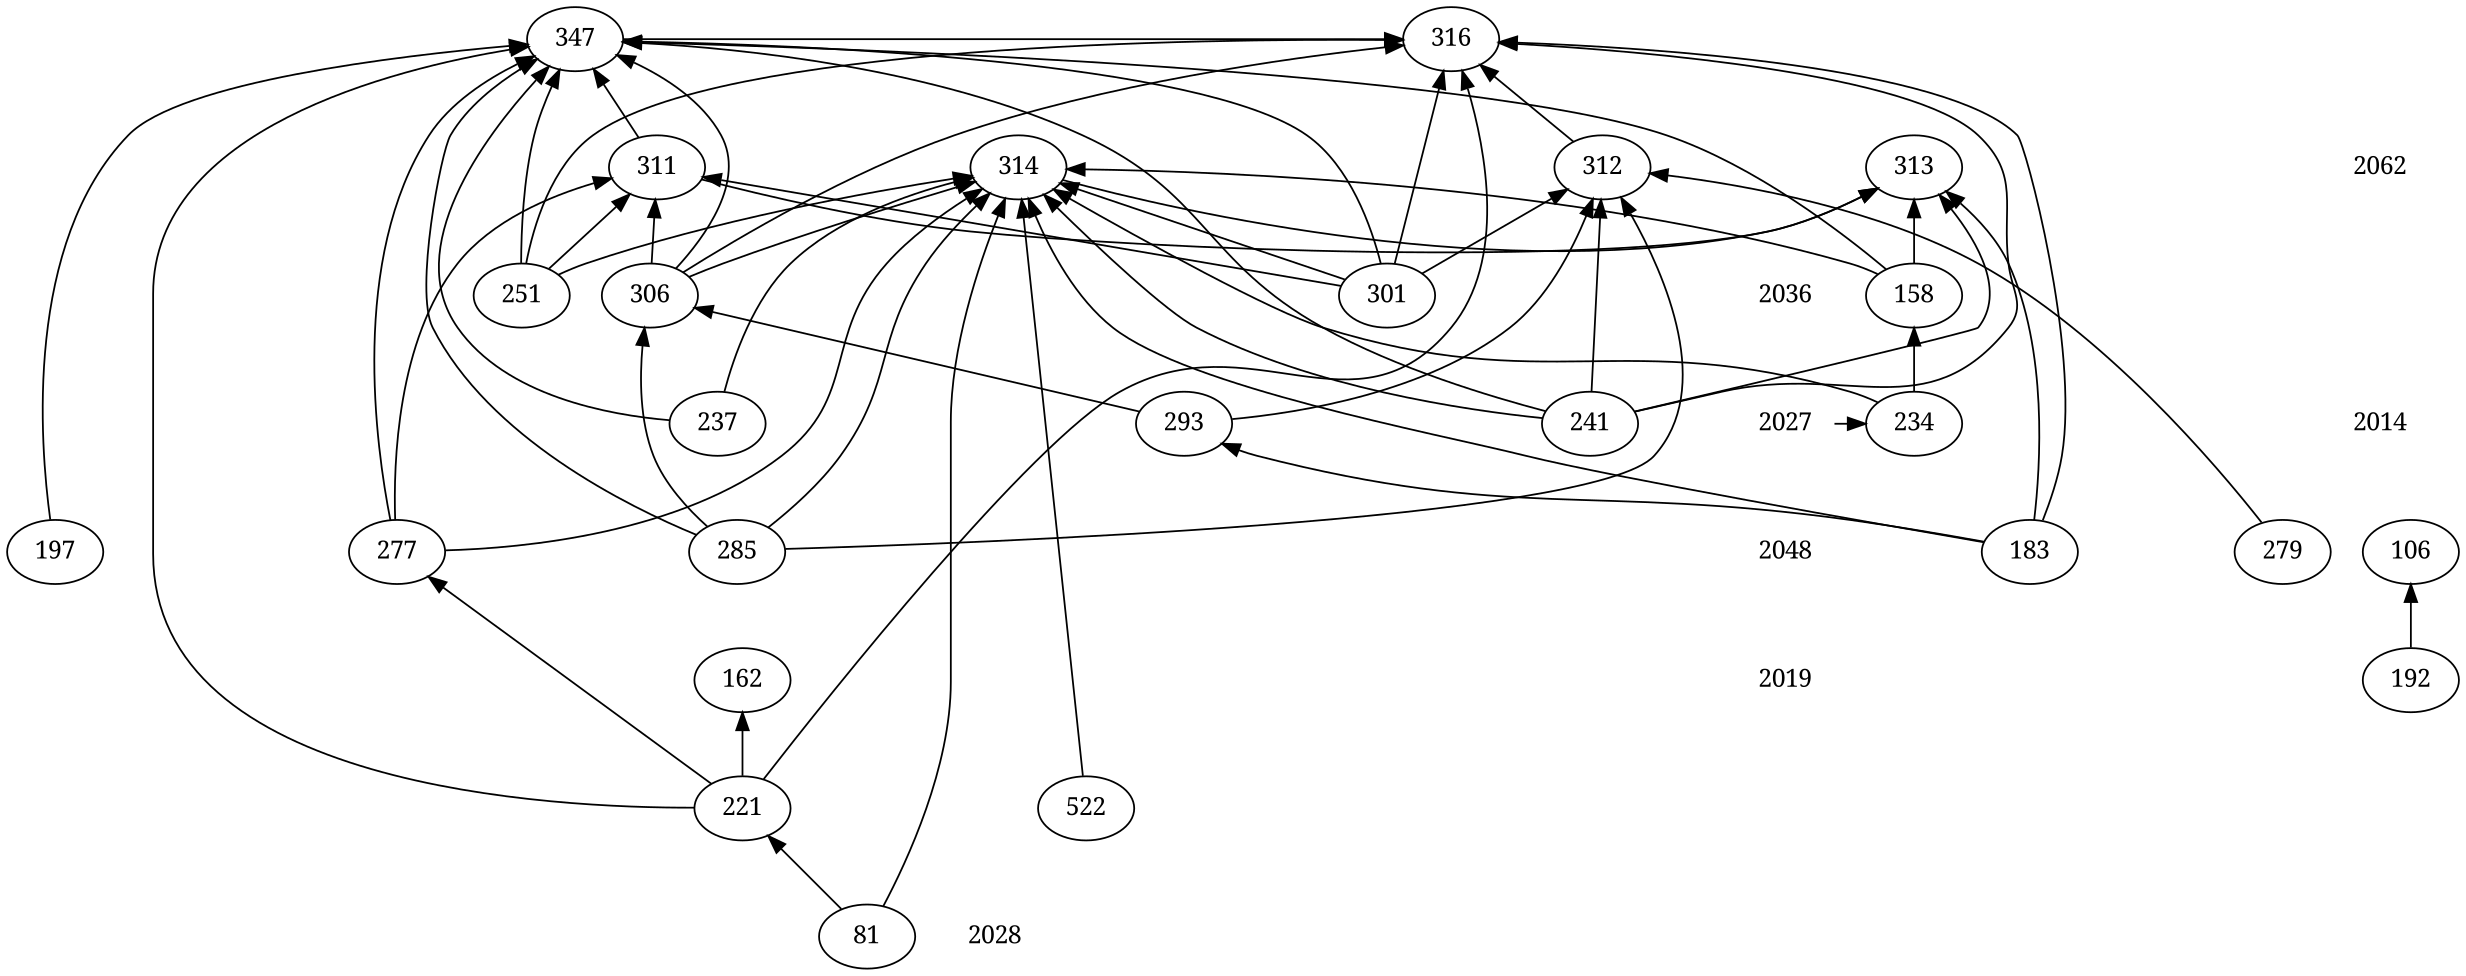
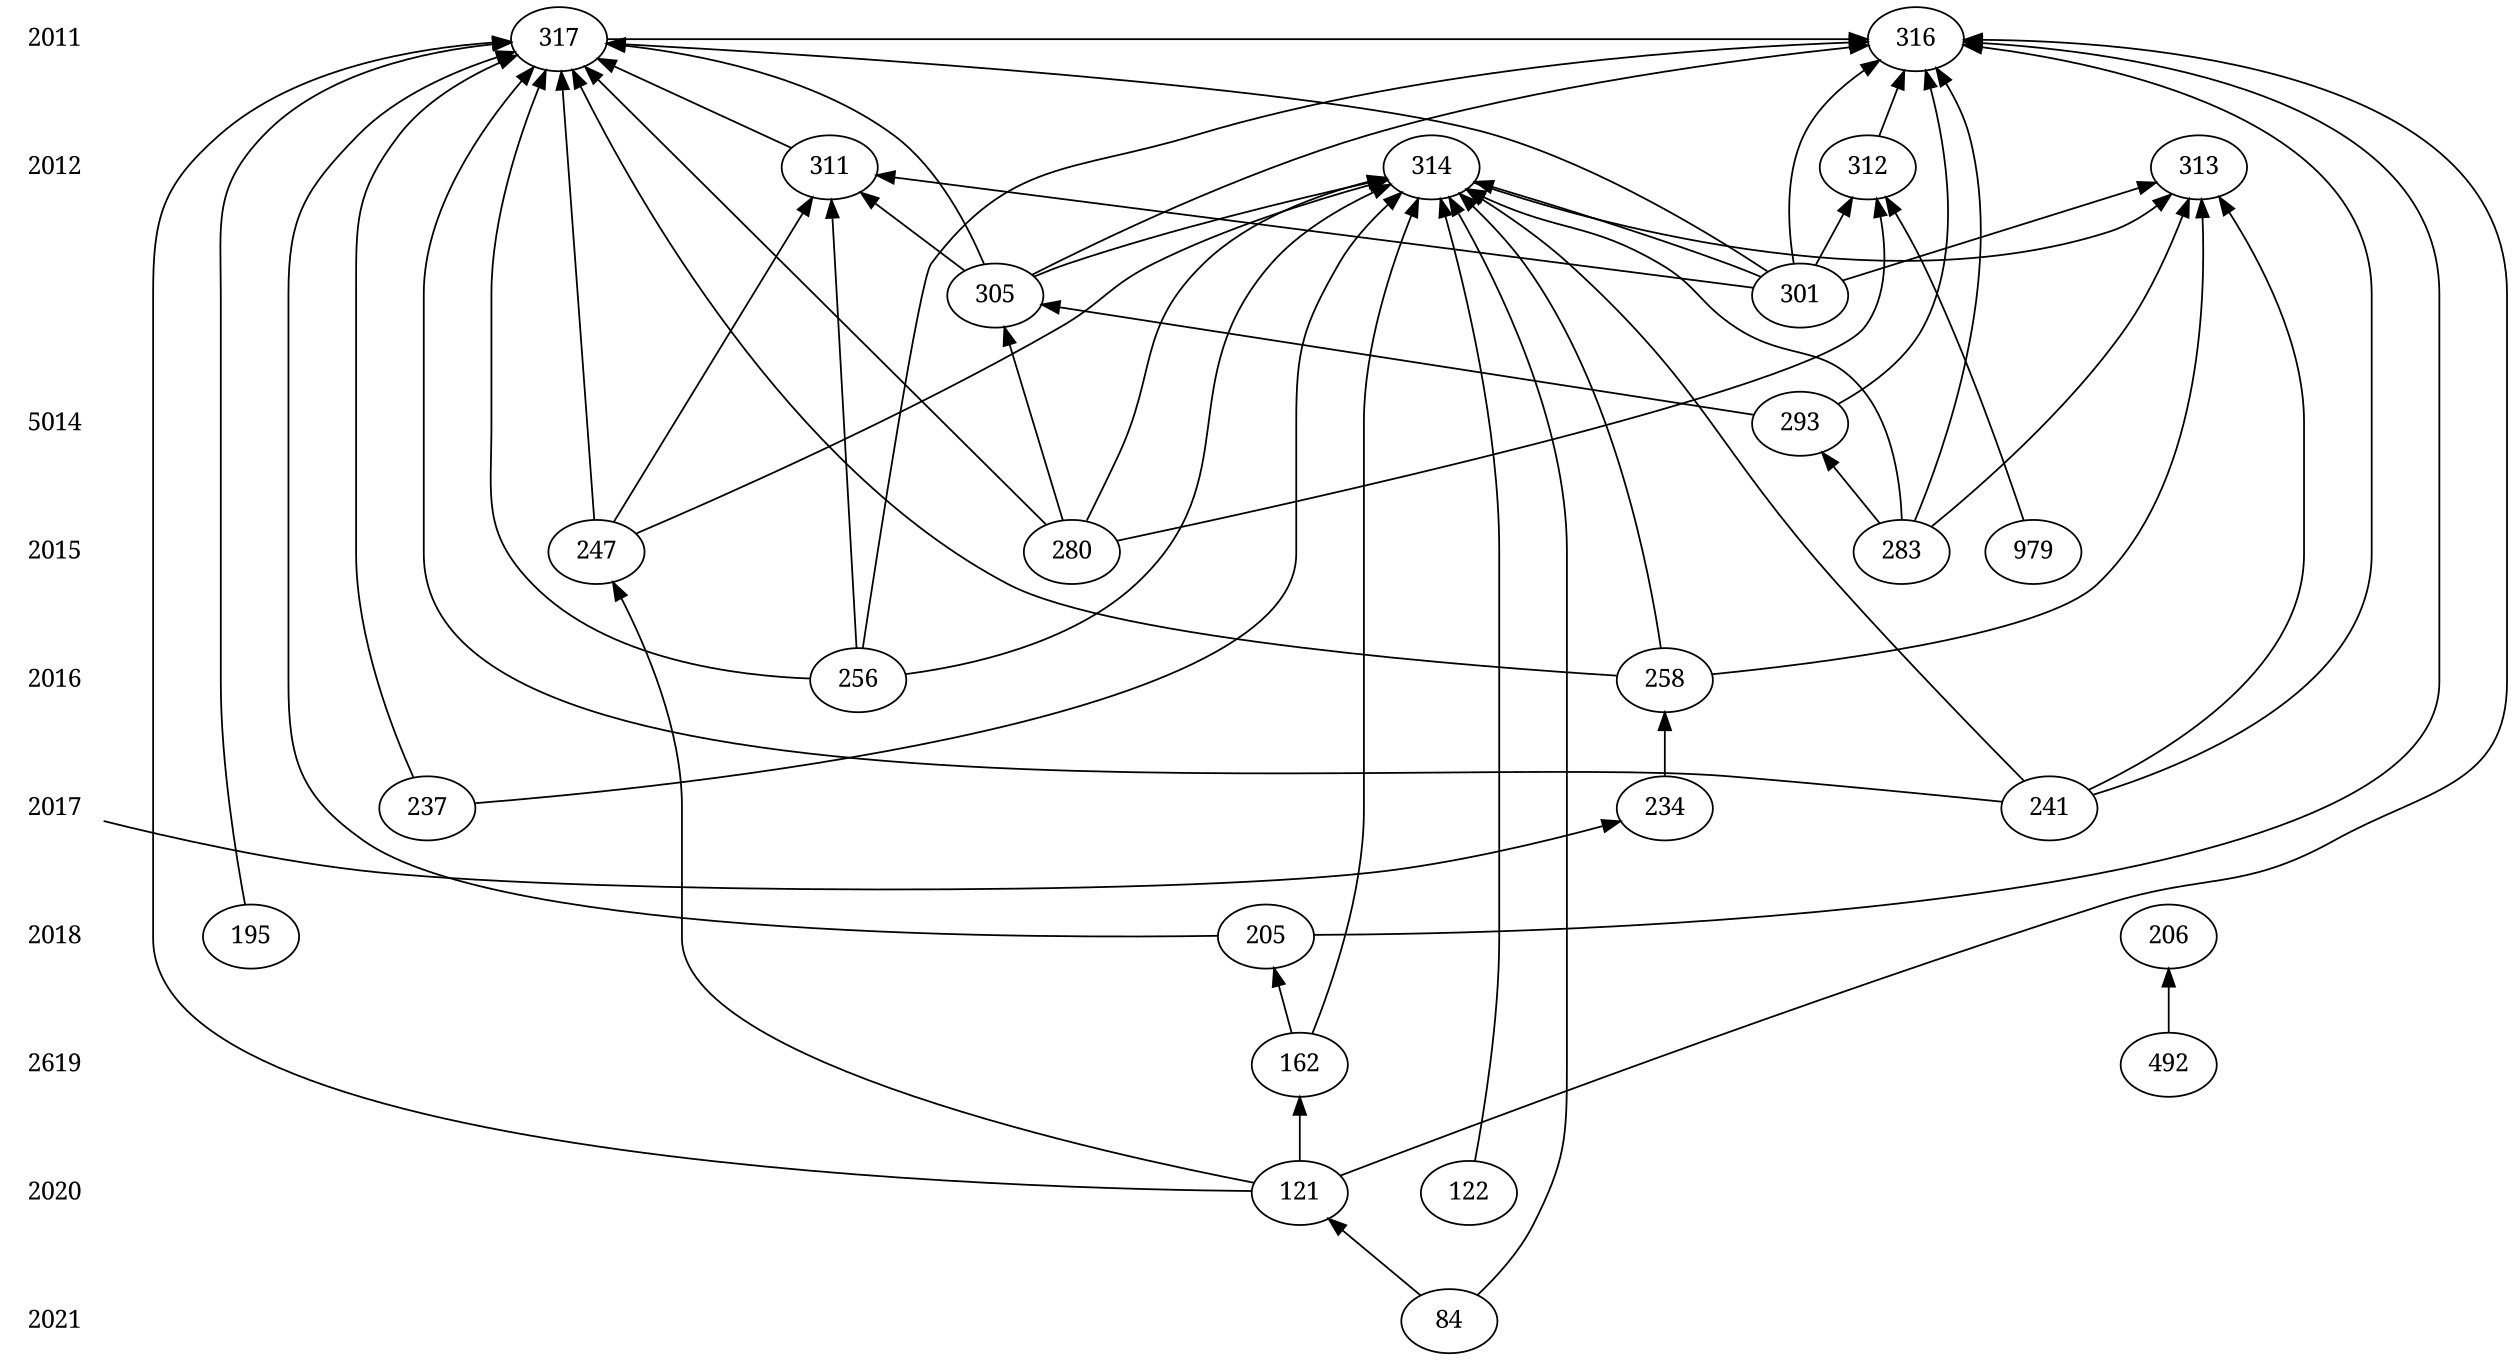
none -> (55, 39)
(575, 39) -> (559, 39)
(2381, 167) -> (55, 167)
(1312, 250) -> (1998, 232)
(522, 296) -> (858, 680)
(650, 296) -> (995, 296)
(1786, 296) -> (55, 680)
(1914, 296) -> (1665, 680)
(1596, 305) -> none
(1501, 360) -> (1364, 625)
(1411, 380) -> (1941, 275)
(1786, 424) -> (55, 808)
(2381, 424) -> (55, 424)
none -> (55, 552)
(55, 552) -> (251, 937)
(397, 552) -> (596, 552)
(737, 552) -> (1072, 552)
(1786, 552) -> (55, 937)
(2030, 552) -> (1902, 552)
(2283, 552) -> (2033, 552)
(2411, 552) -> (2169, 937)
(1786, 680) -> (55, 1065)
(2411, 680) -> (2169, 1065)
(742, 808) -> (1300, 1193)
(1086, 808) -> (1469, 1193)
(867, 937) -> (1449, 1321)
(995, 937) -> (55, 1321)
none -> (1266, 937)
none -> (55, 1193)
